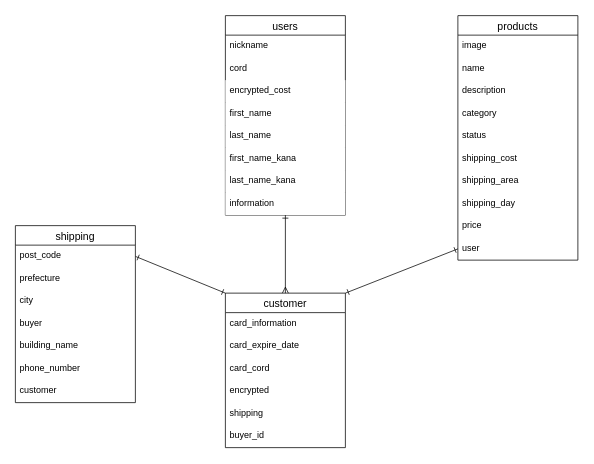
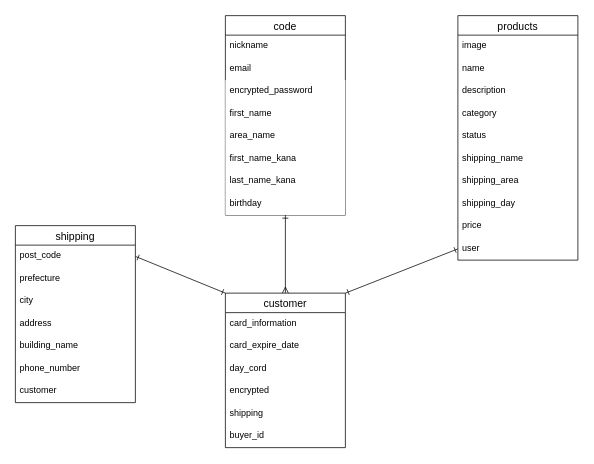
(285, 26) -> (285, 26)
(240, 68) -> (240, 68)
(265, 90) -> (275, 90)
(251, 135) -> (252, 135)
(492, 158) -> (492, 158)
(255, 203) -> (248, 203)
(32, 323) -> (37, 323)
(252, 368) -> (250, 368)
